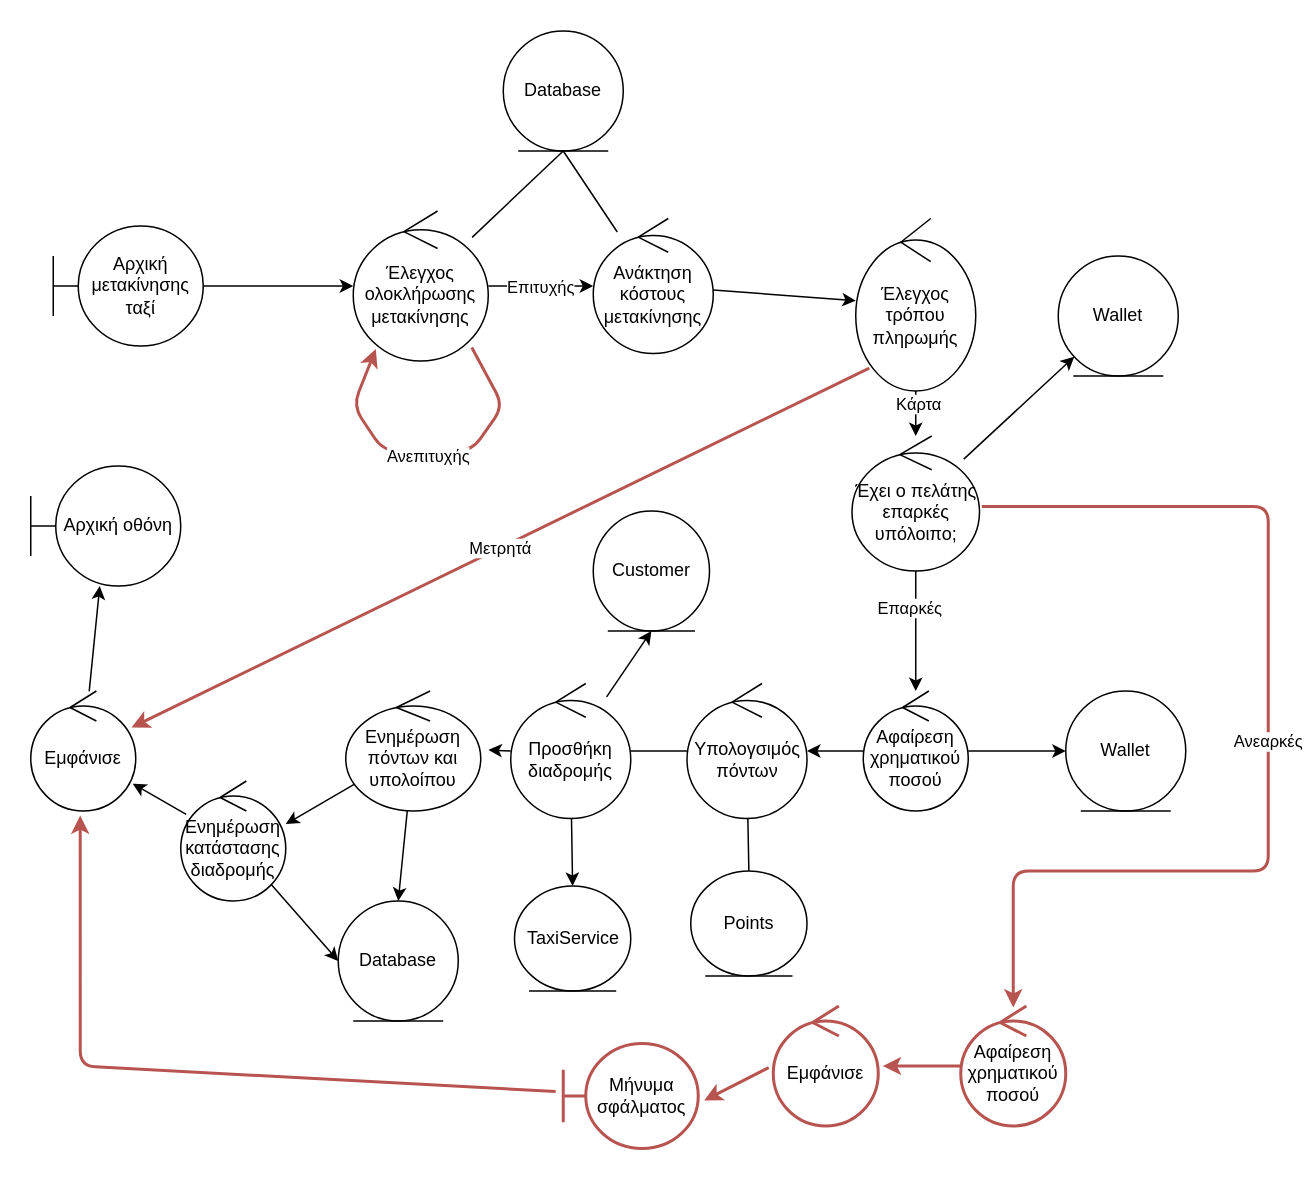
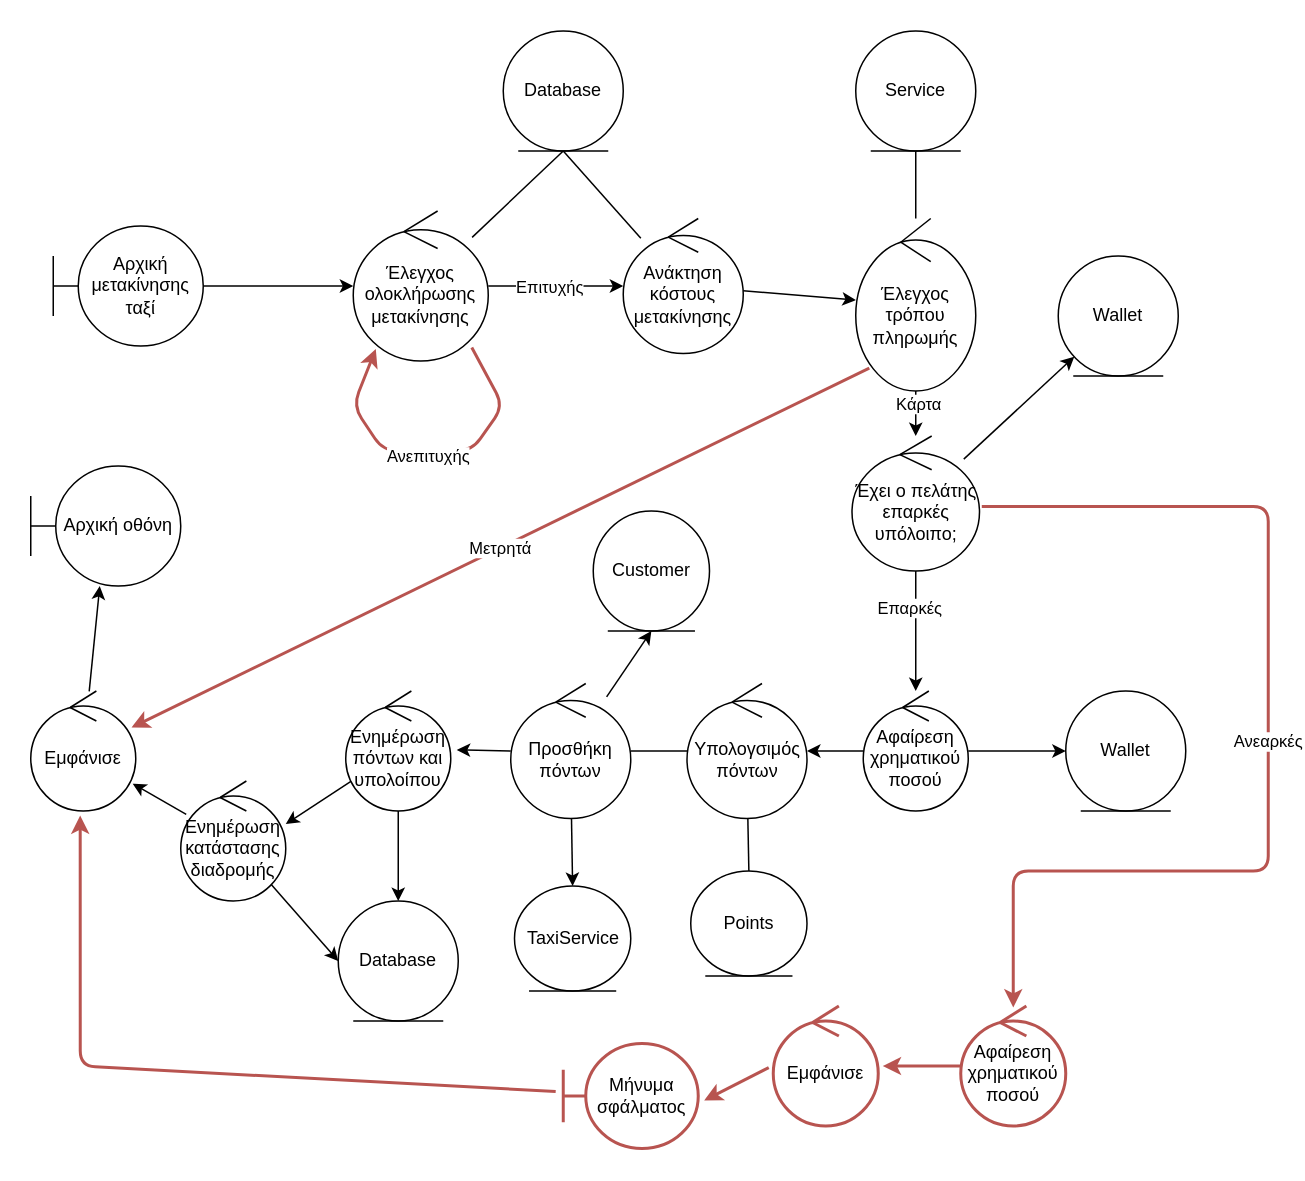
none -> (916, 91)
none -> (916, 186)
(653, 286) -> (683, 286)
(413, 751) -> (398, 751)
(571, 760) -> (571, 760)
